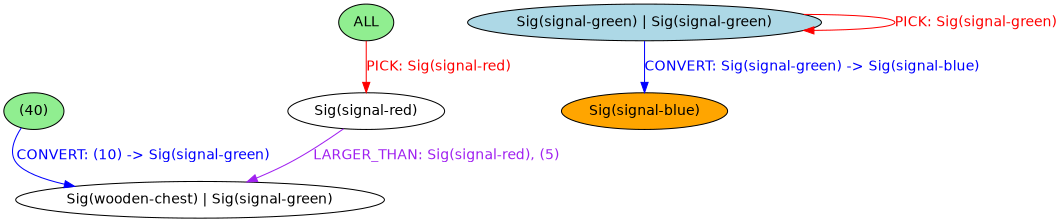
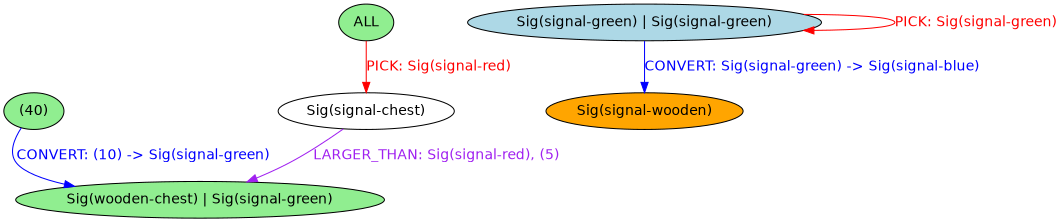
(366, 111) -> (366, 111)
(645, 111) -> (645, 111)
(200, 200) -> (200, 200)
